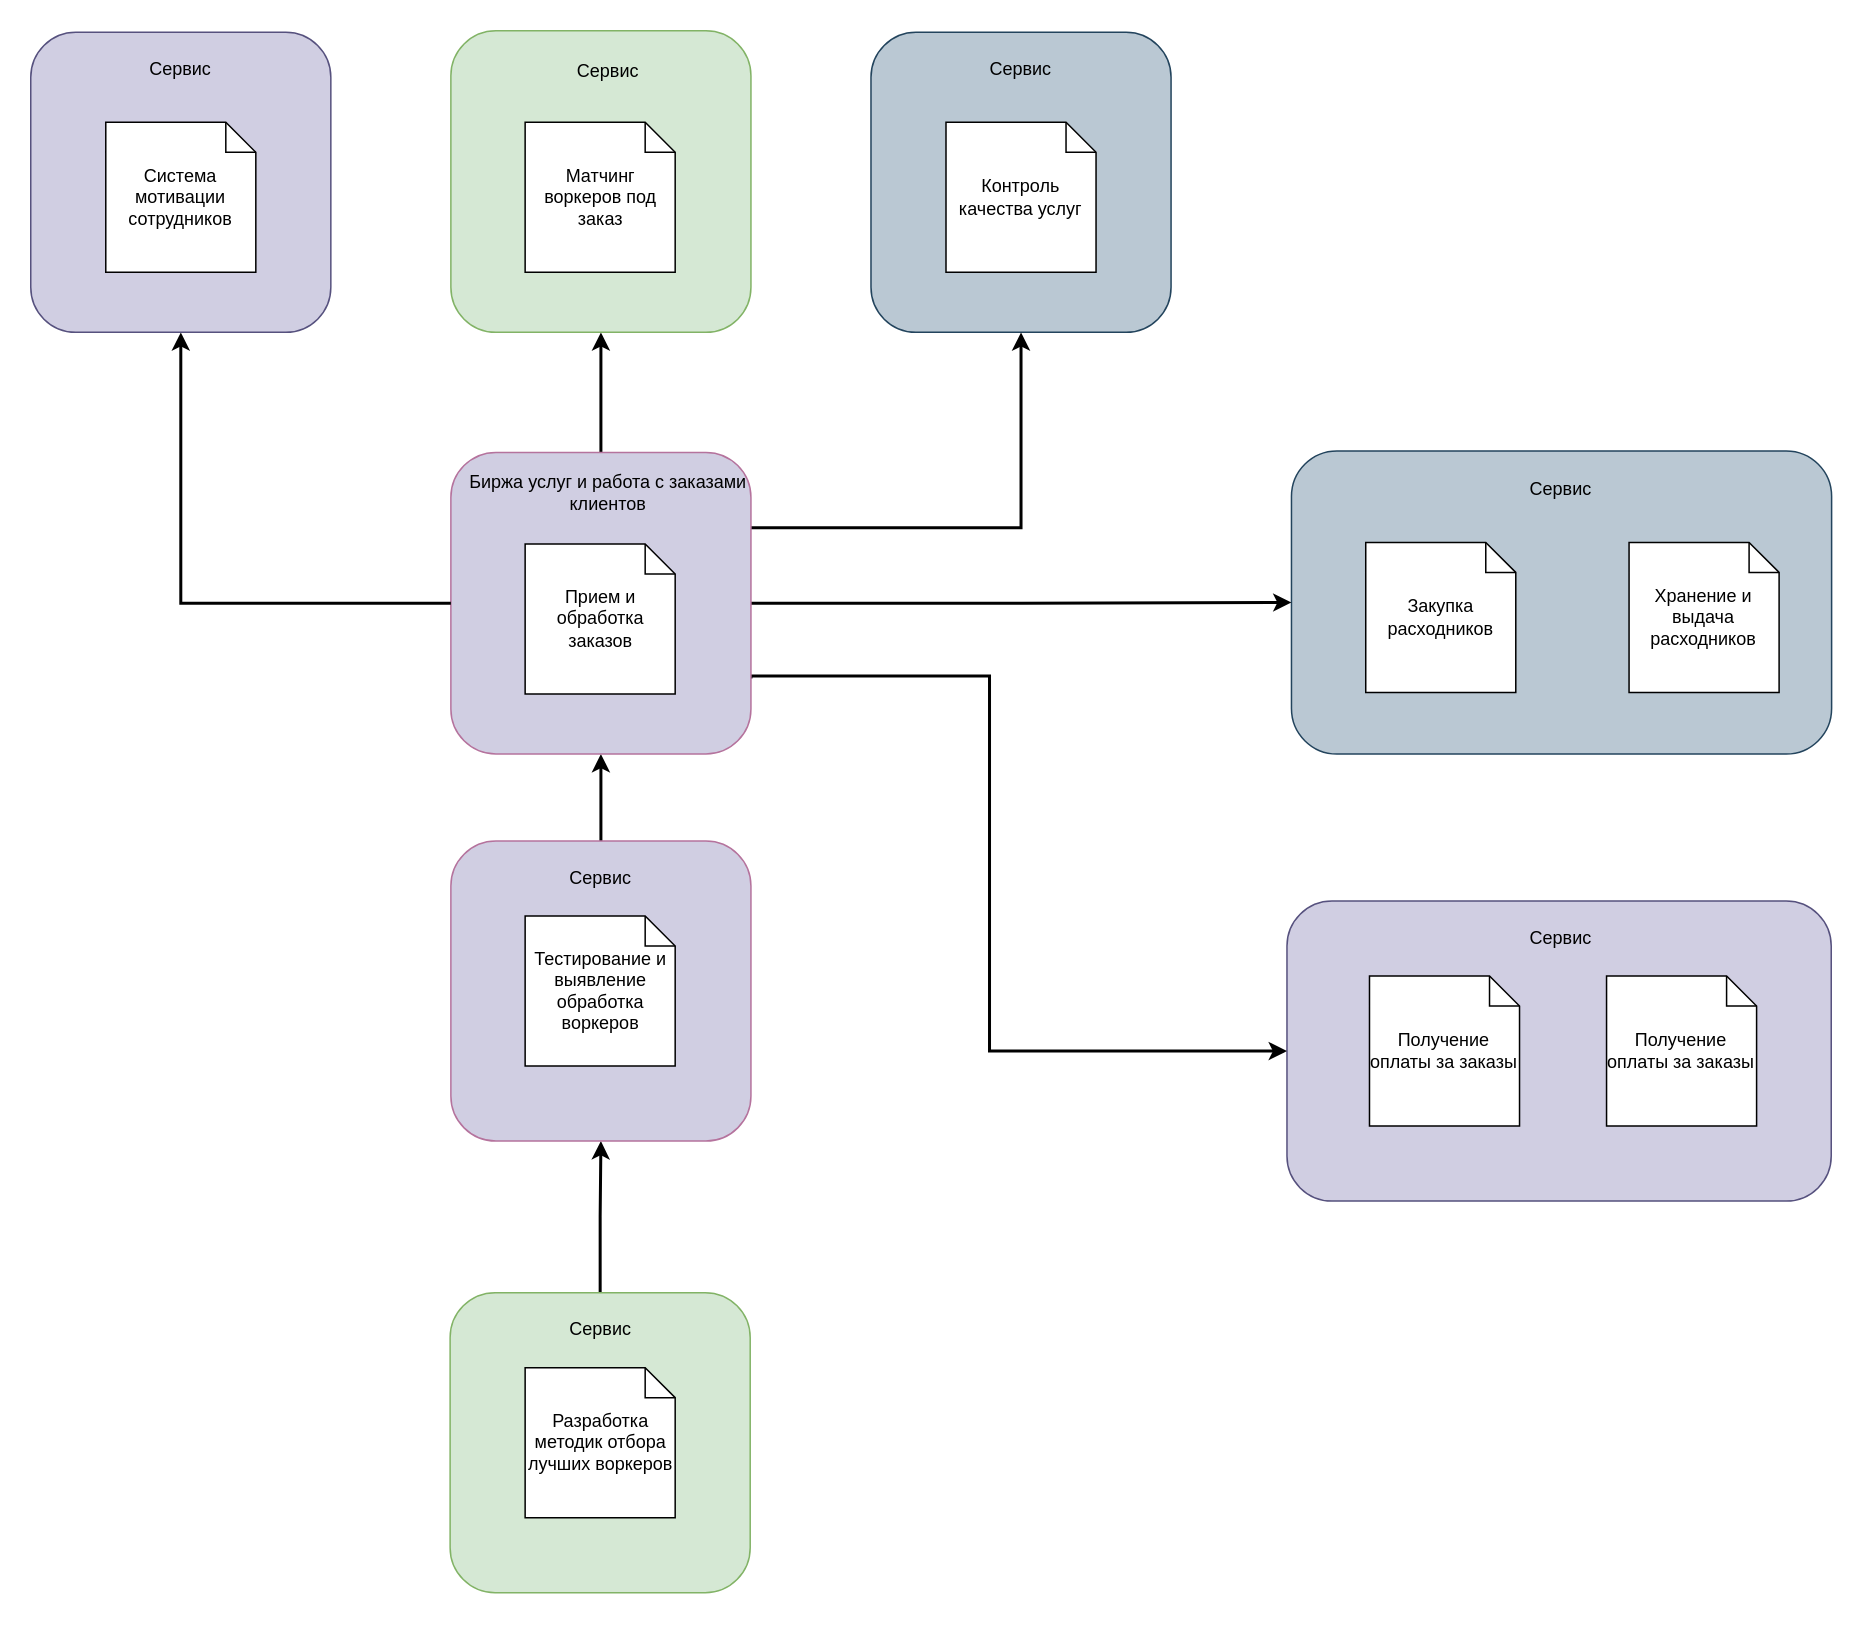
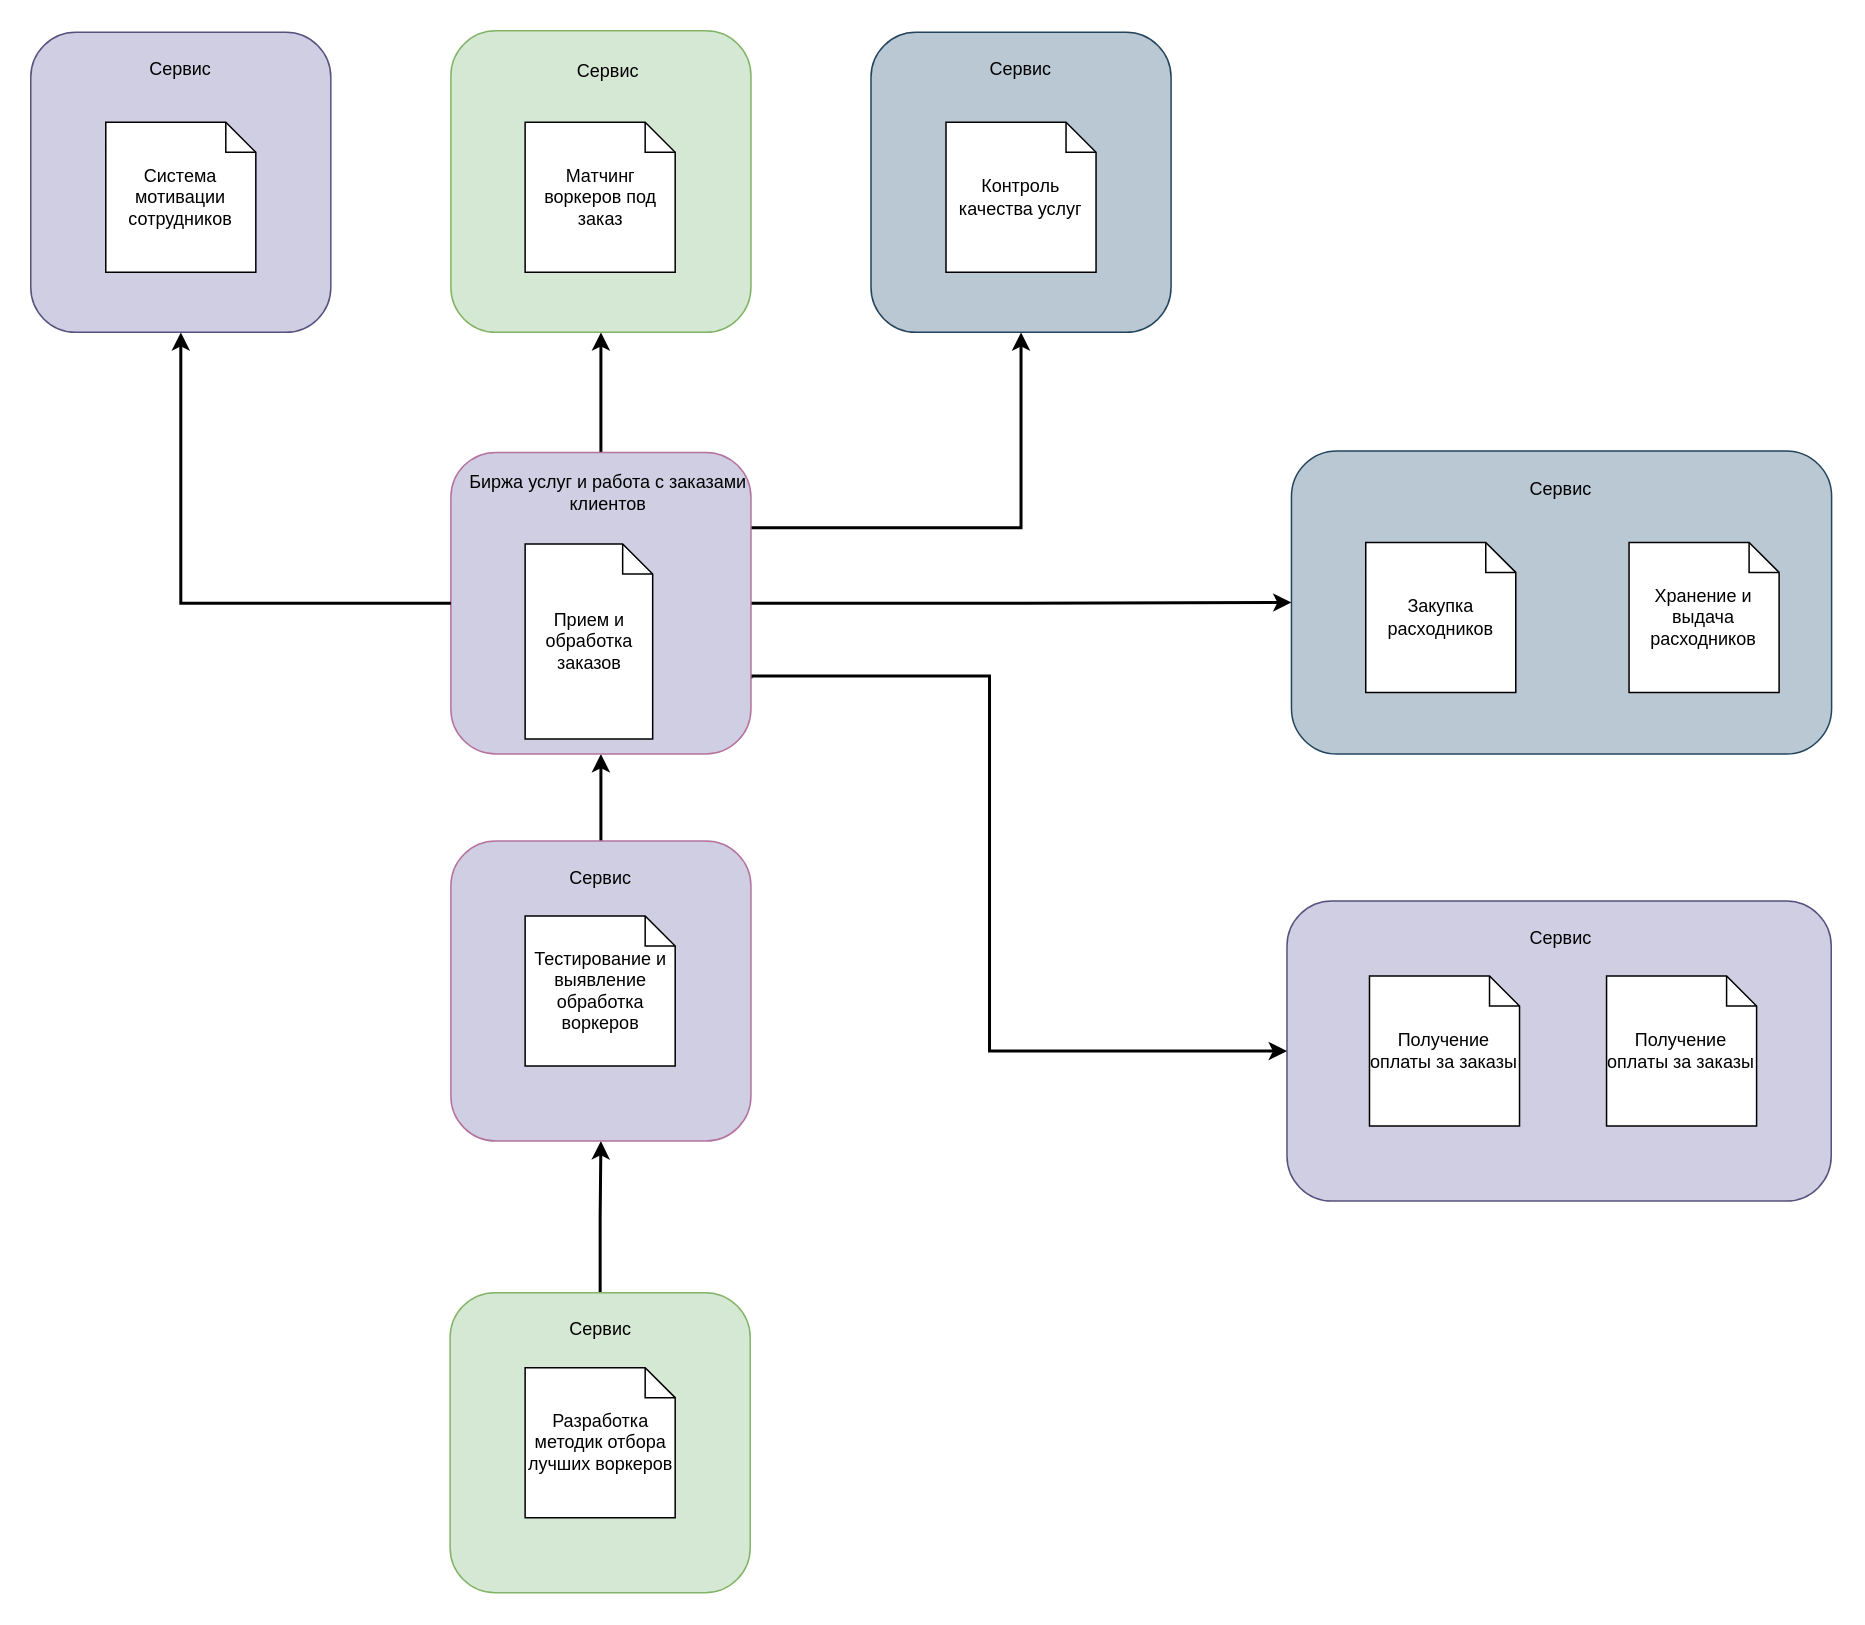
(600, 619) -> (589, 641)
